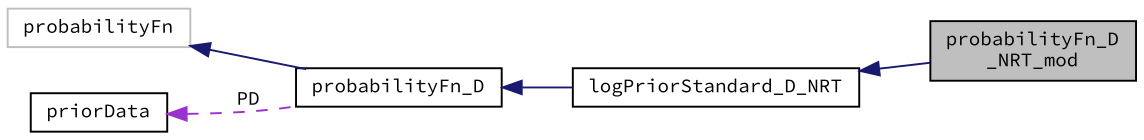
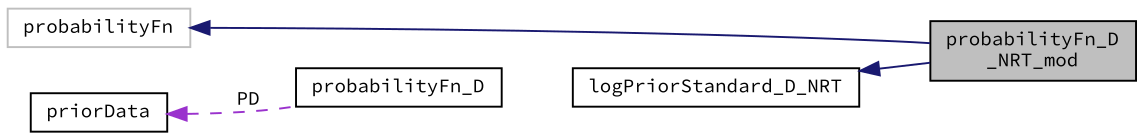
(258, 59) -> (570, 32)
(547, 87) -> none
